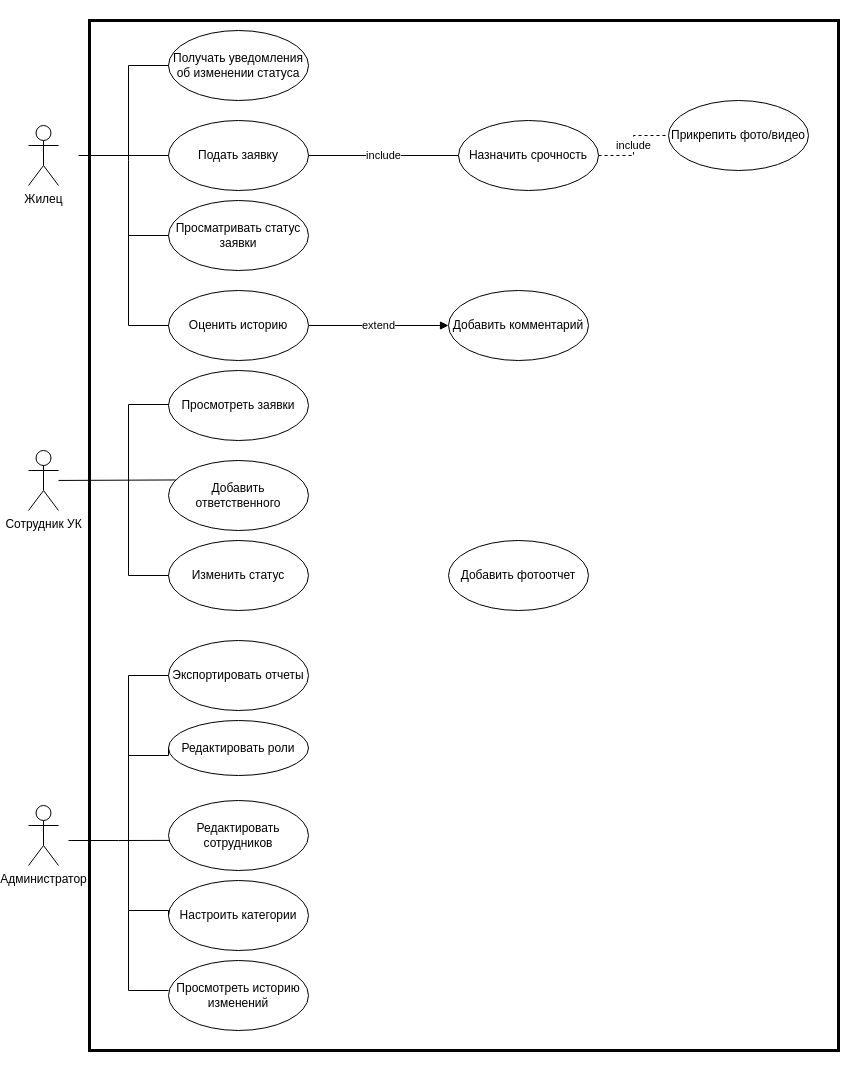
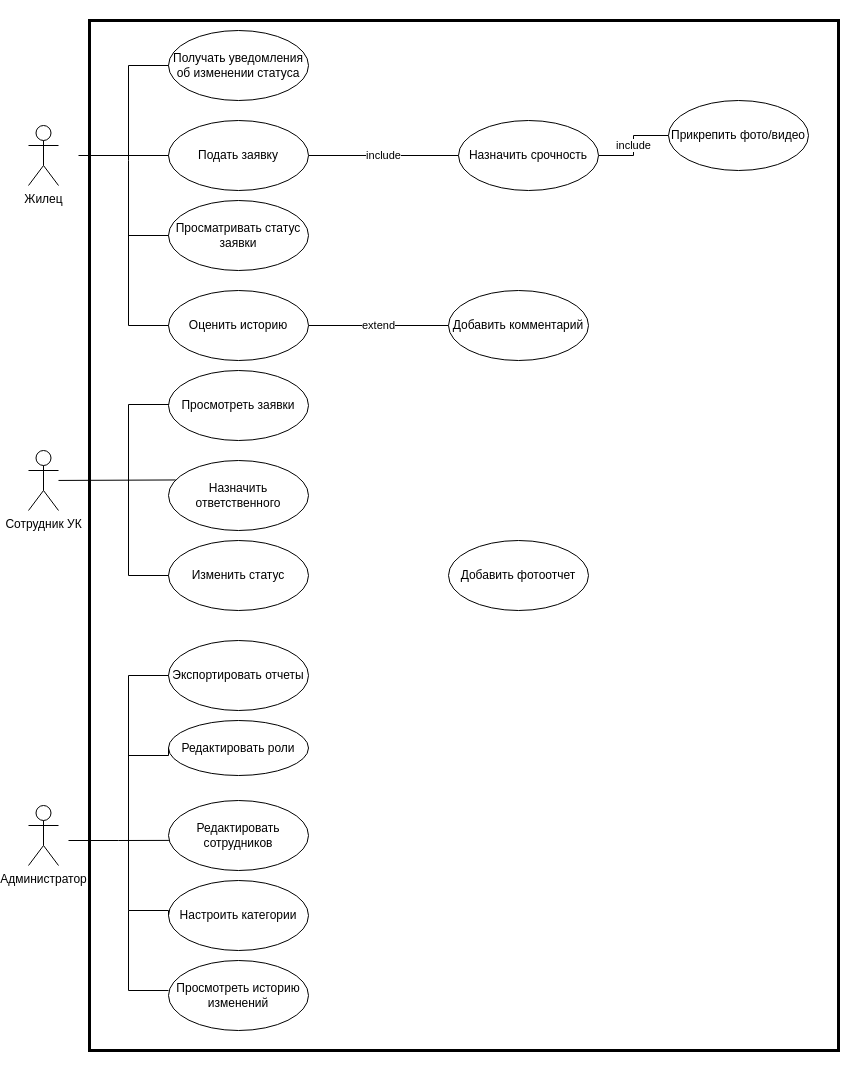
(649, 136) -> (649, 136)
(439, 326) -> (442, 326)
(239, 496) -> (239, 496)
